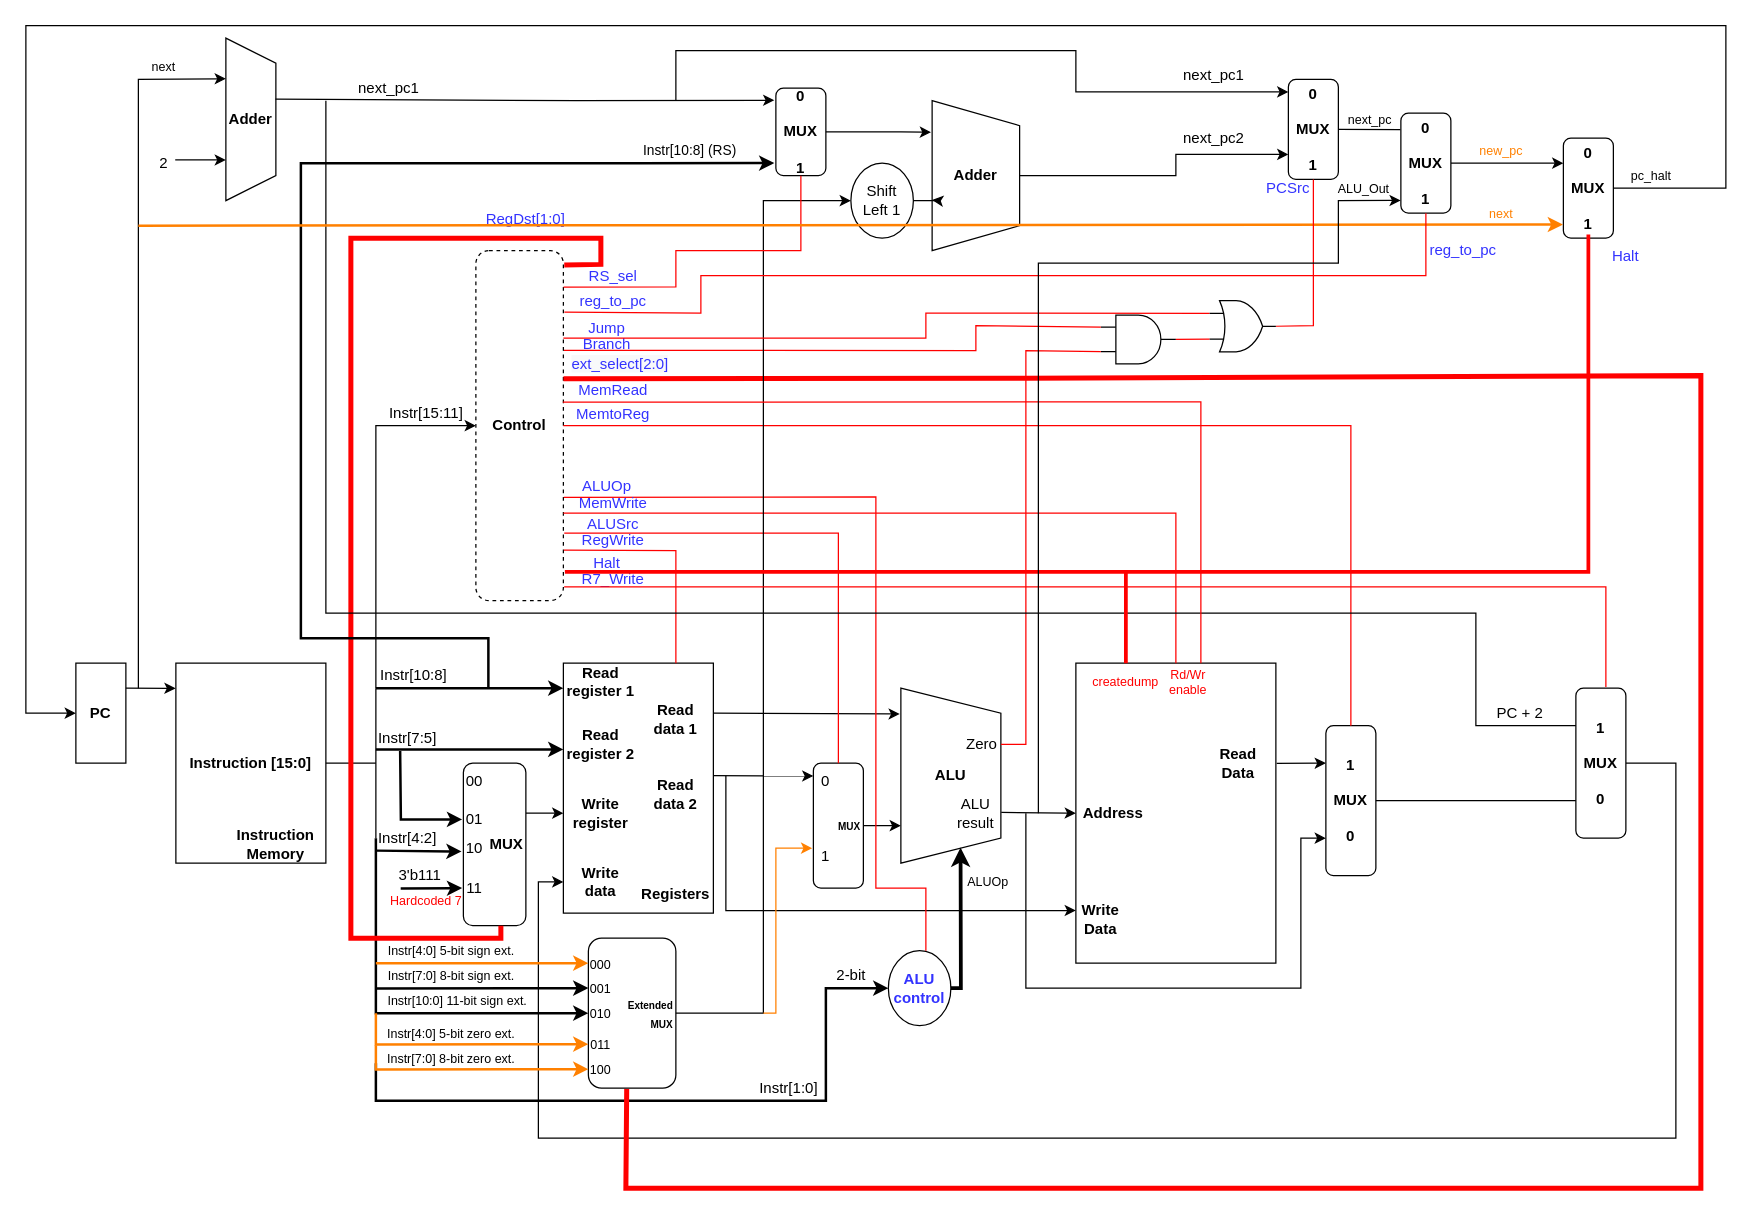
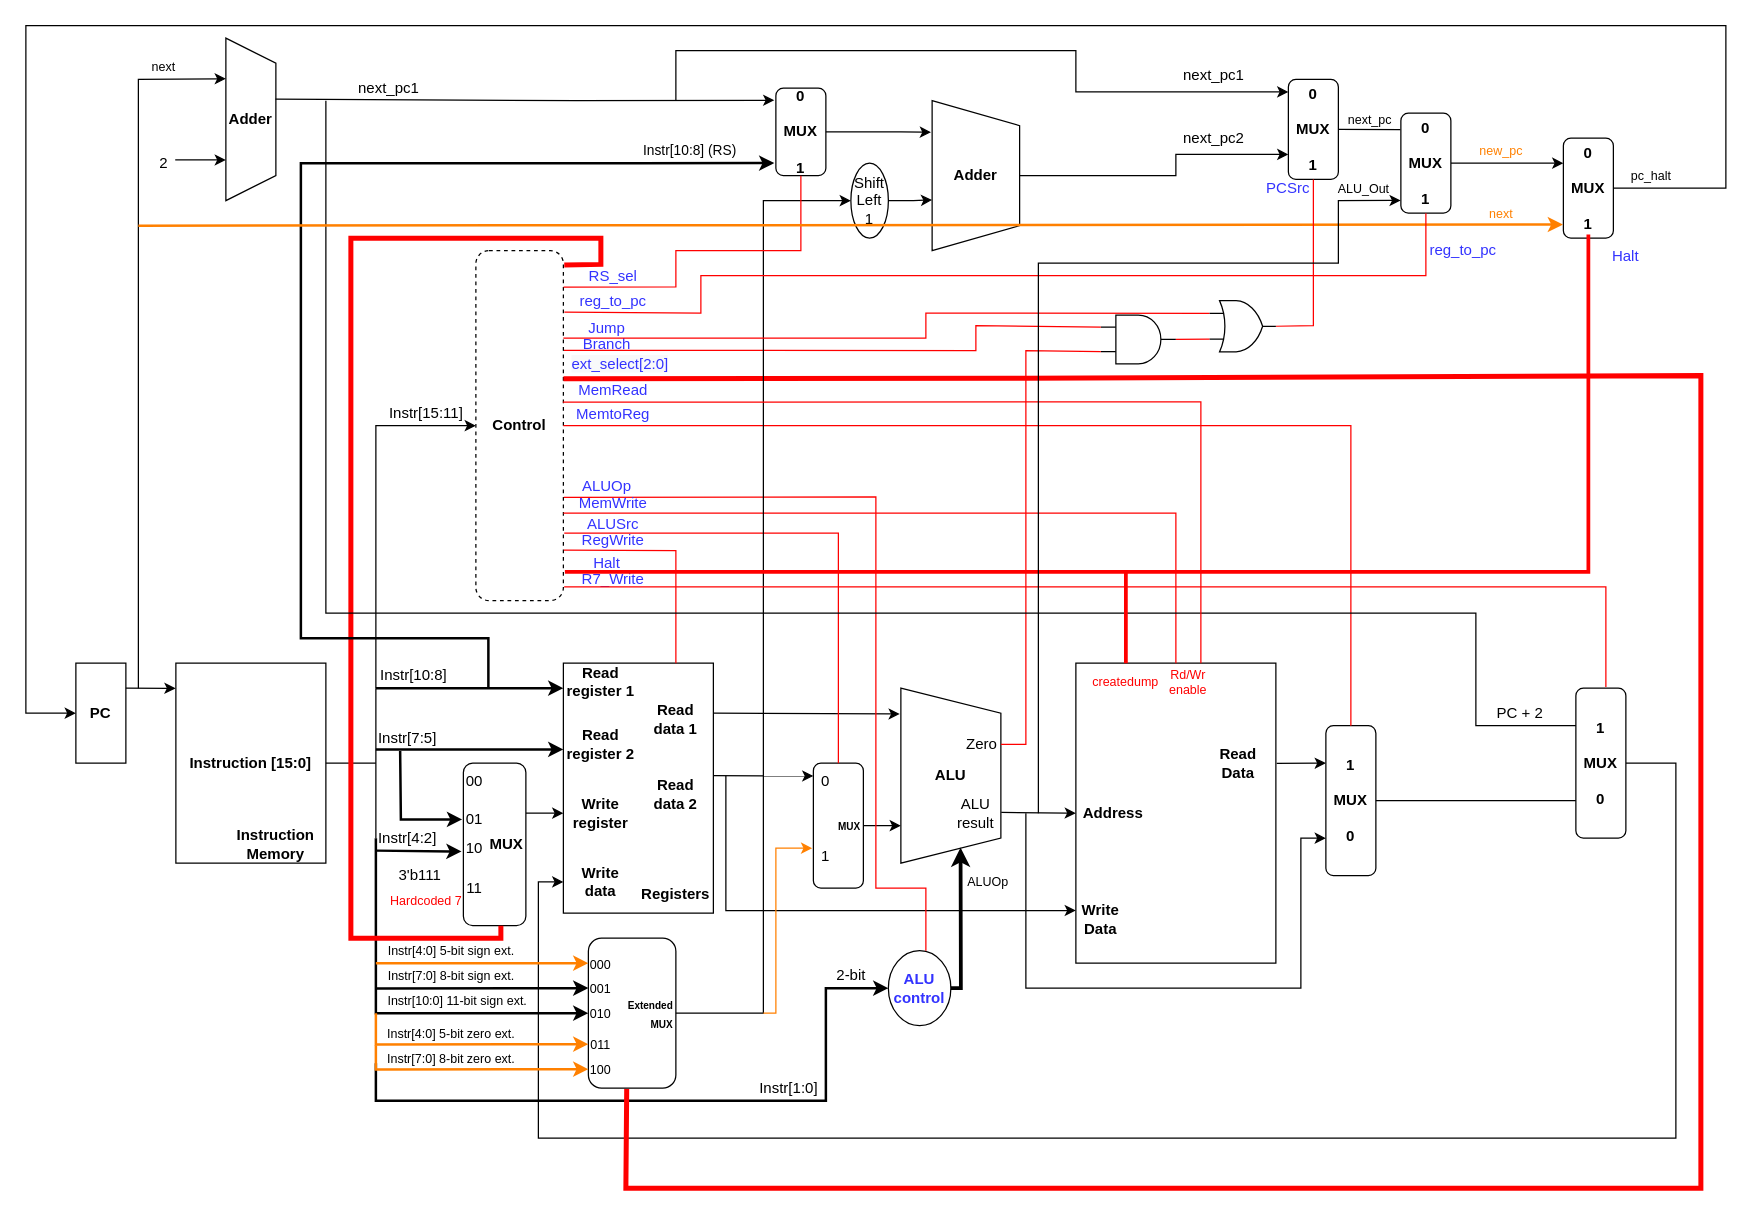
(882, 201) -> (869, 201)
(526, 219) -> none
(426, 888) -> none
